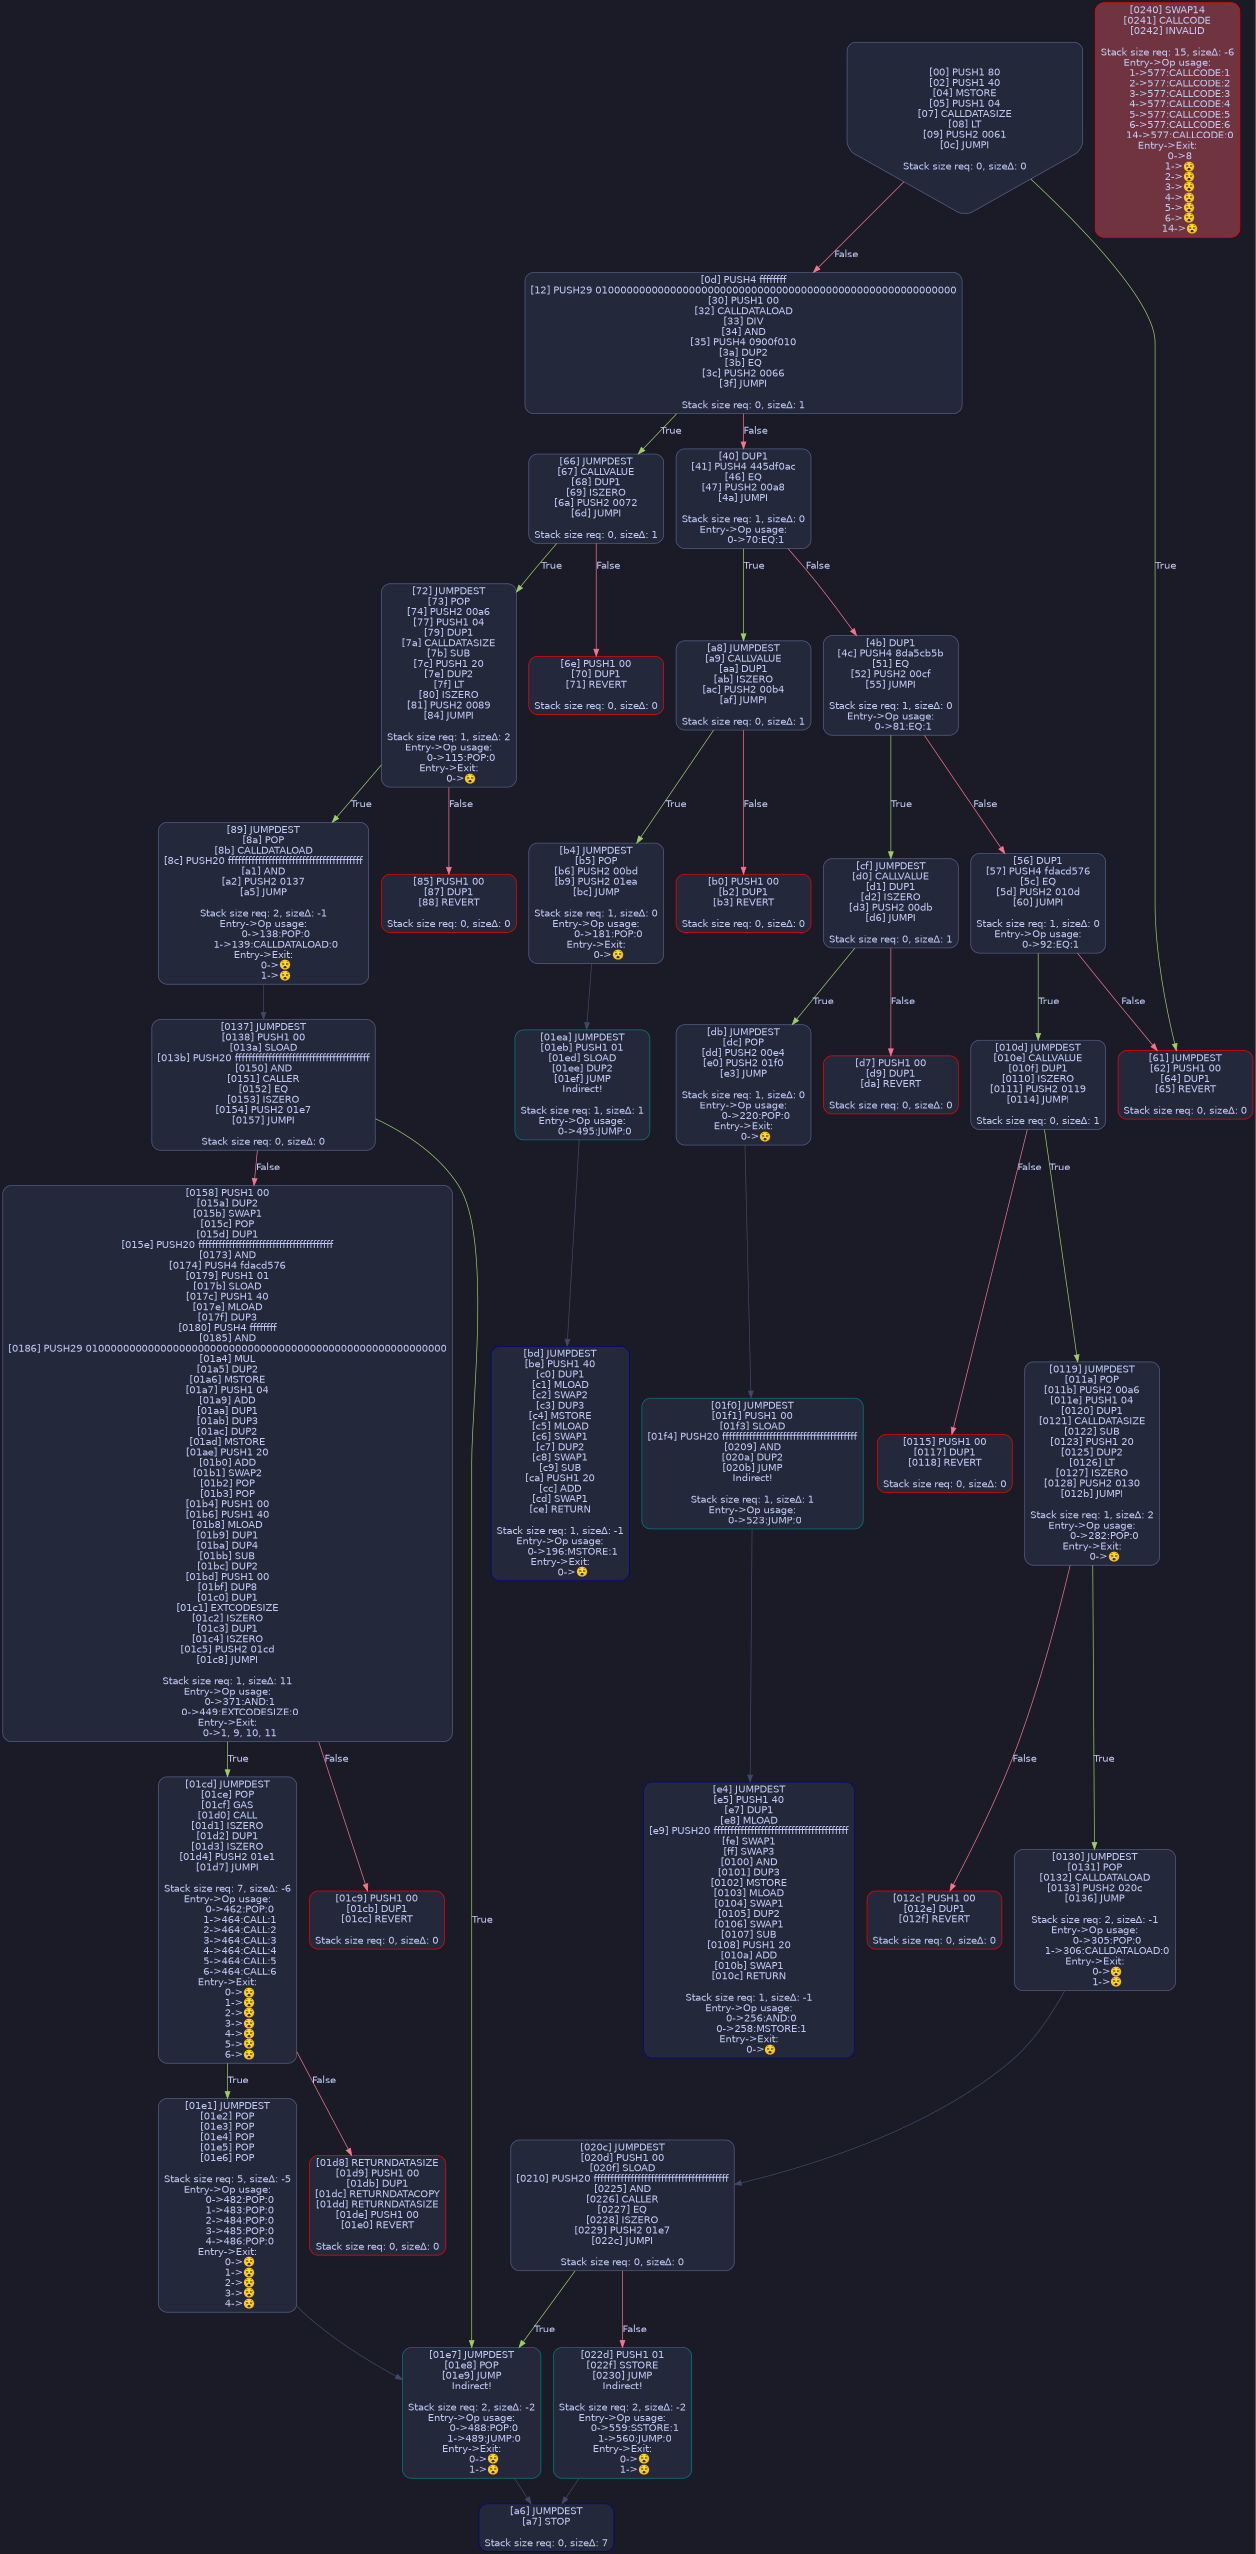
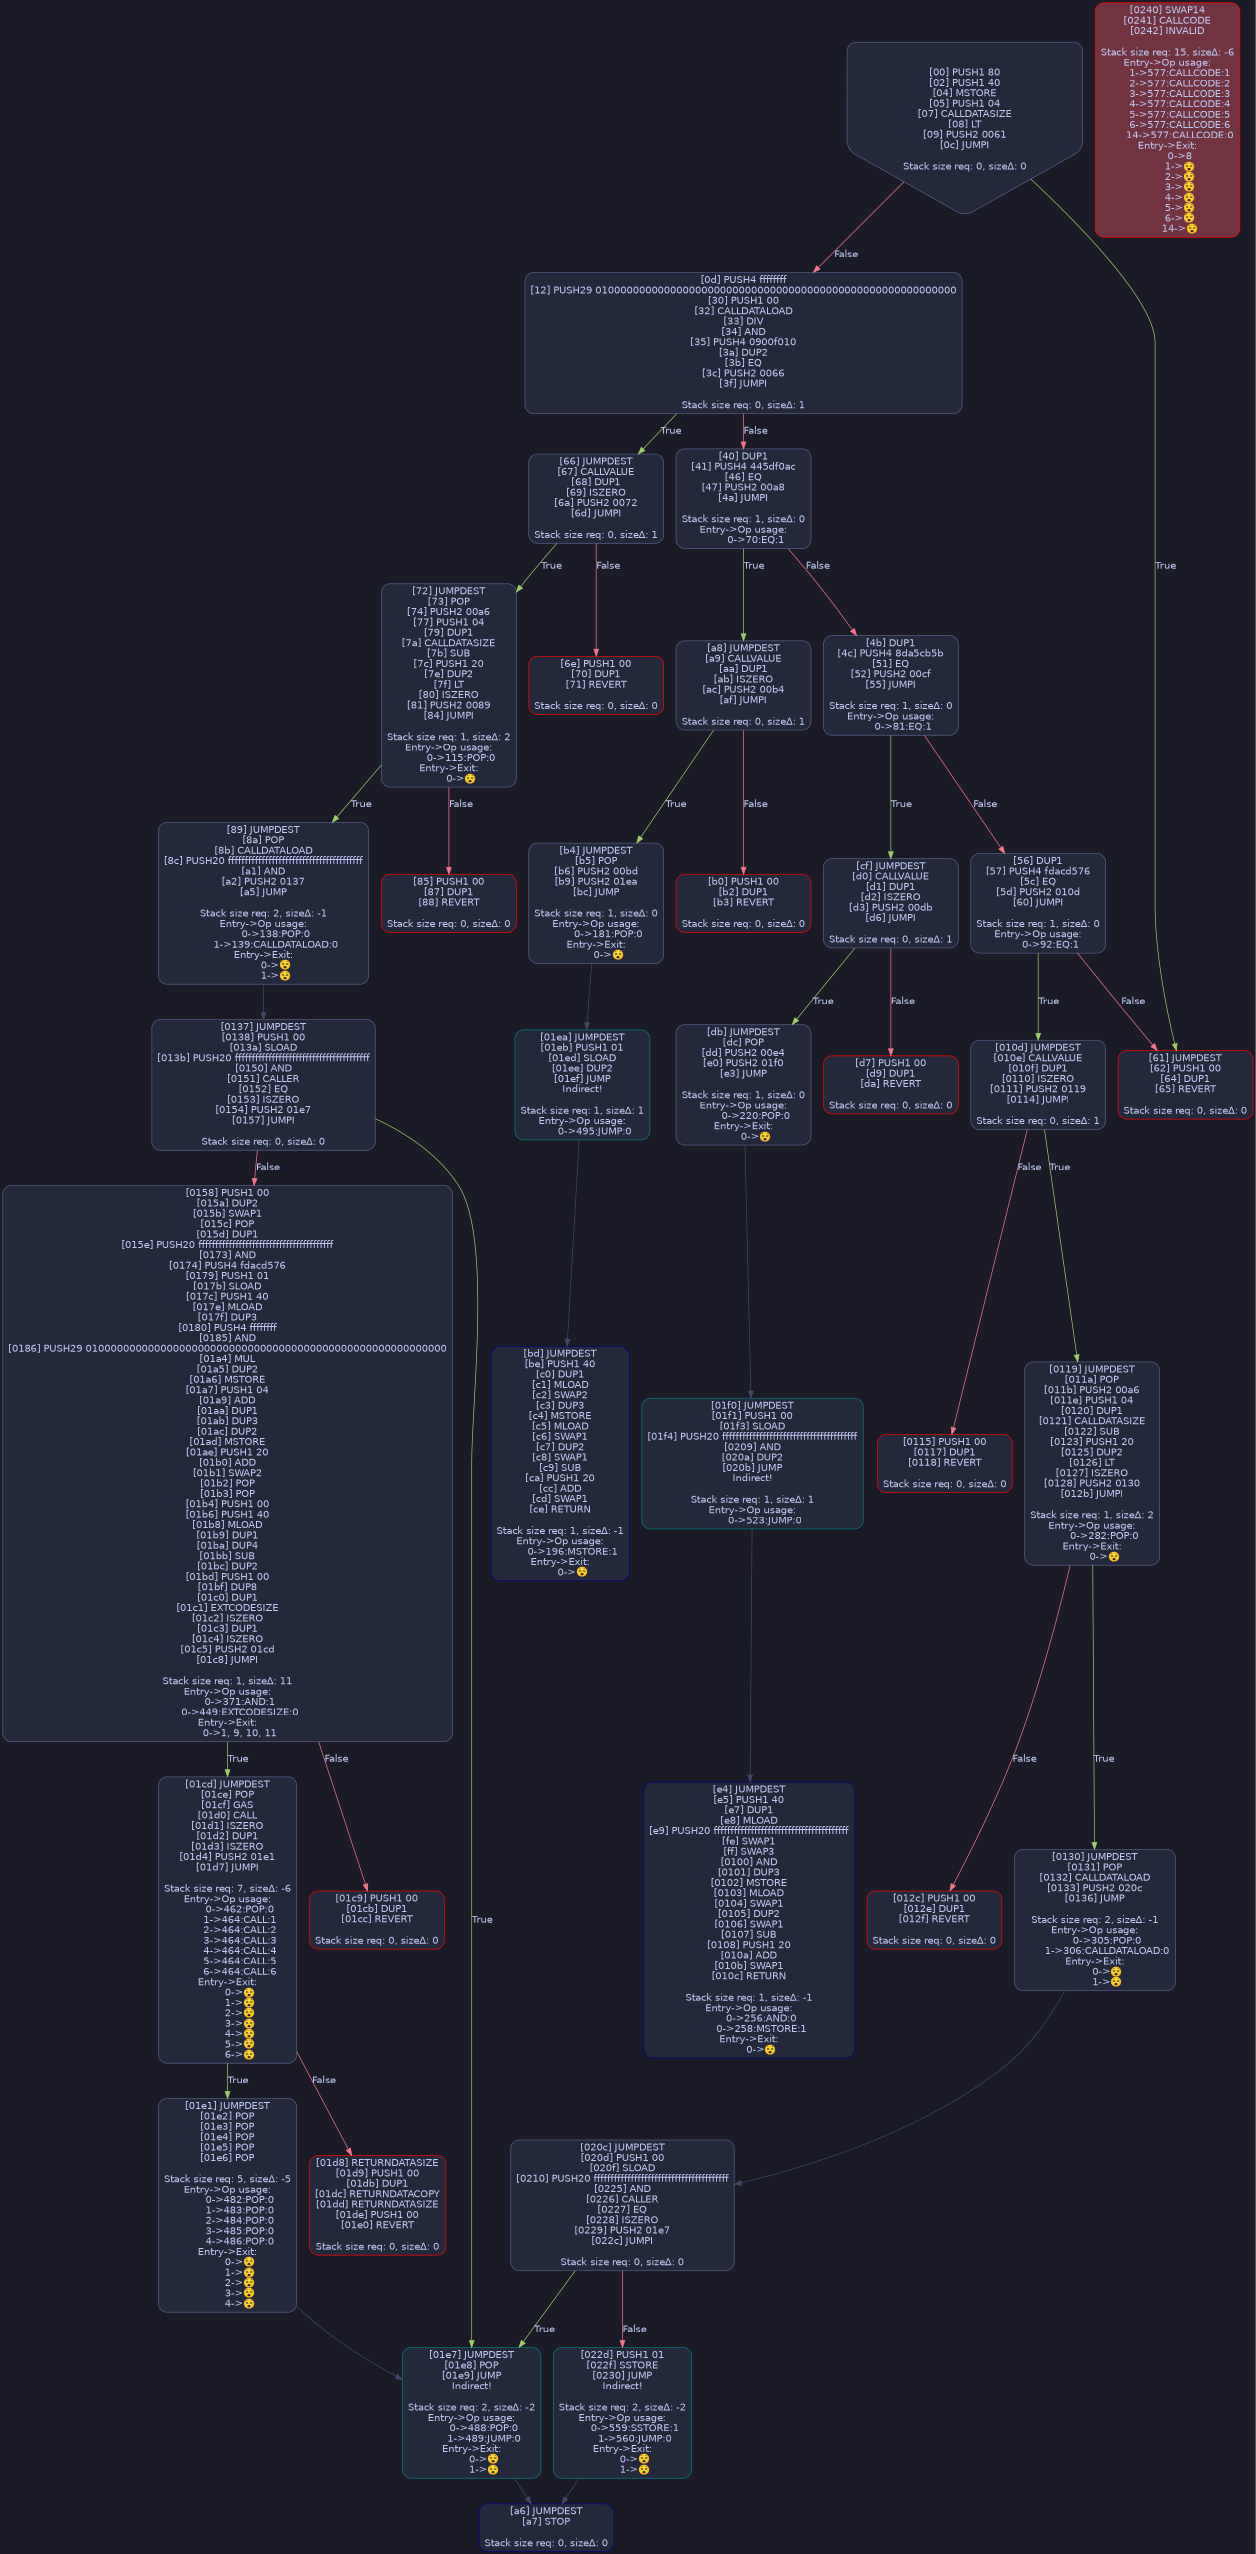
(546, 2528) -> (546, 2528)
